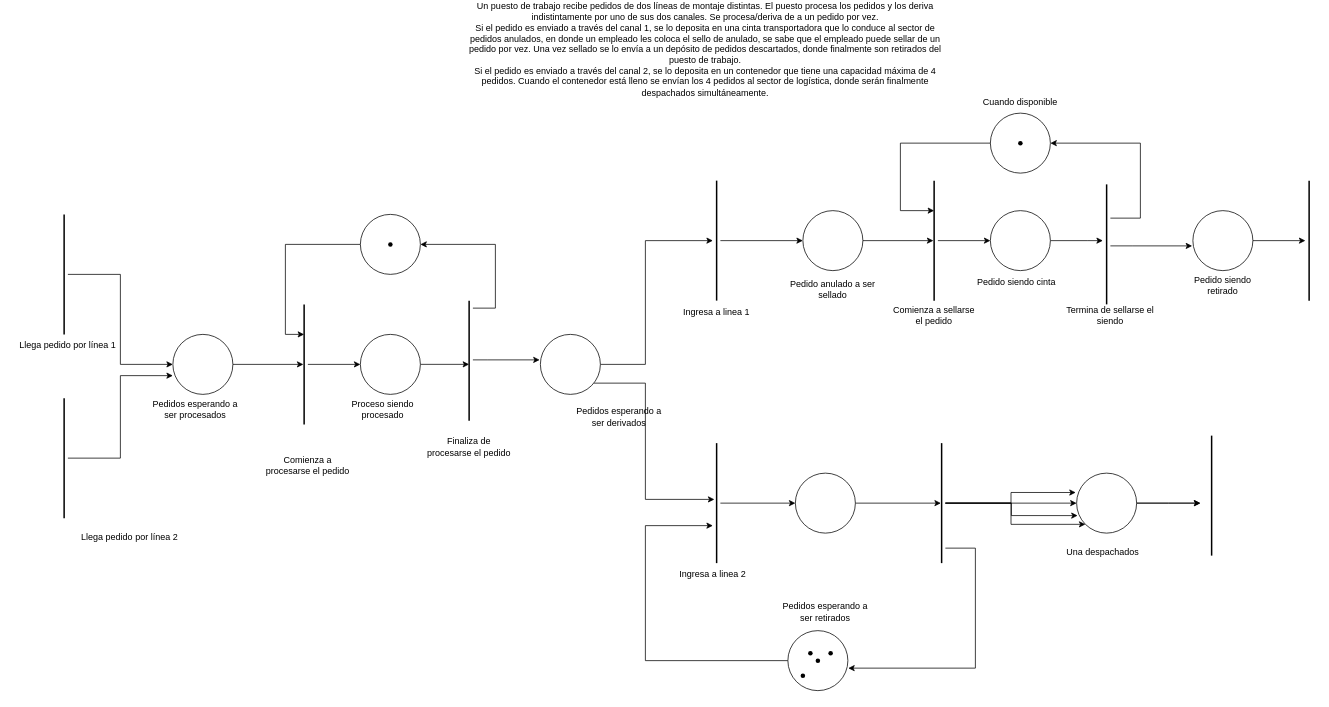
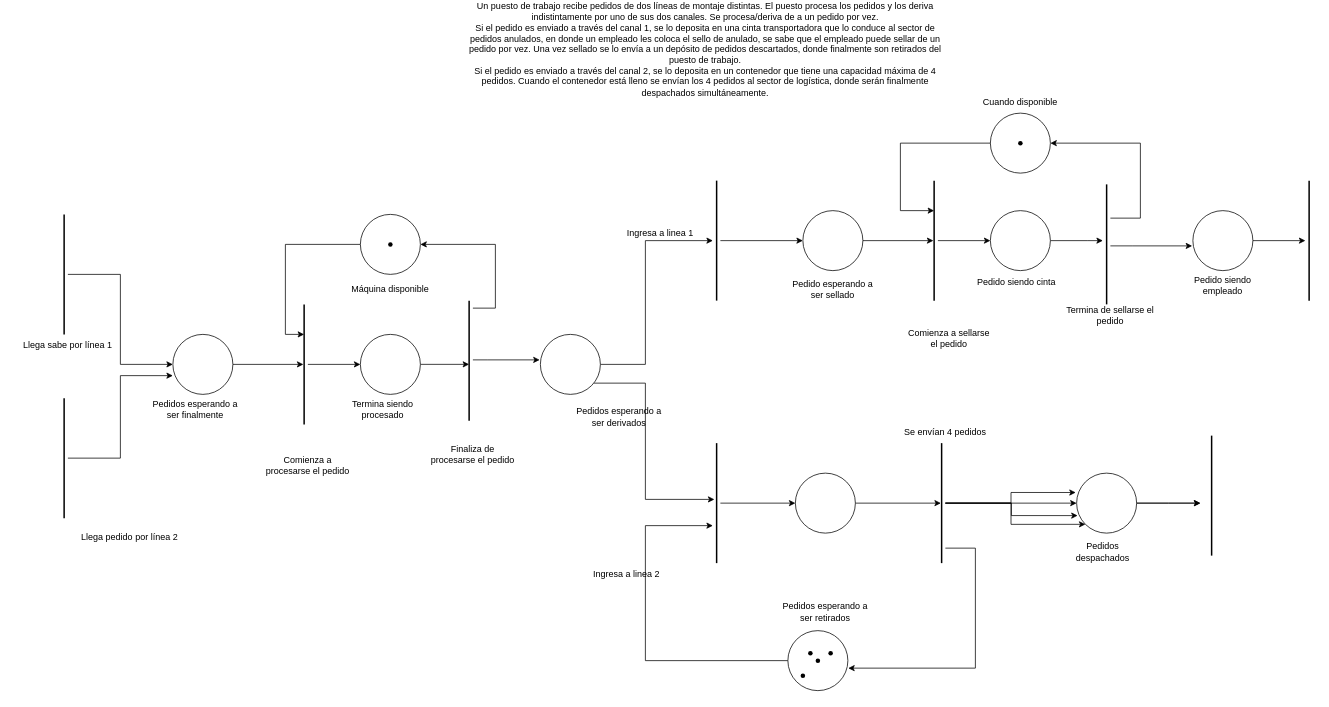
(1223, 285) -> (1223, 285)
none -> (390, 289)
(833, 289) -> (833, 289)
(717, 312) -> (660, 233)
(934, 315) -> (949, 338)
(1110, 315) -> (1110, 315)
(68, 345) -> (68, 345)
(195, 409) -> (195, 409)
(383, 409) -> (383, 409)
none -> (945, 432)
(469, 447) -> (473, 454)
(1103, 552) -> (1103, 552)
(713, 574) -> (627, 574)
